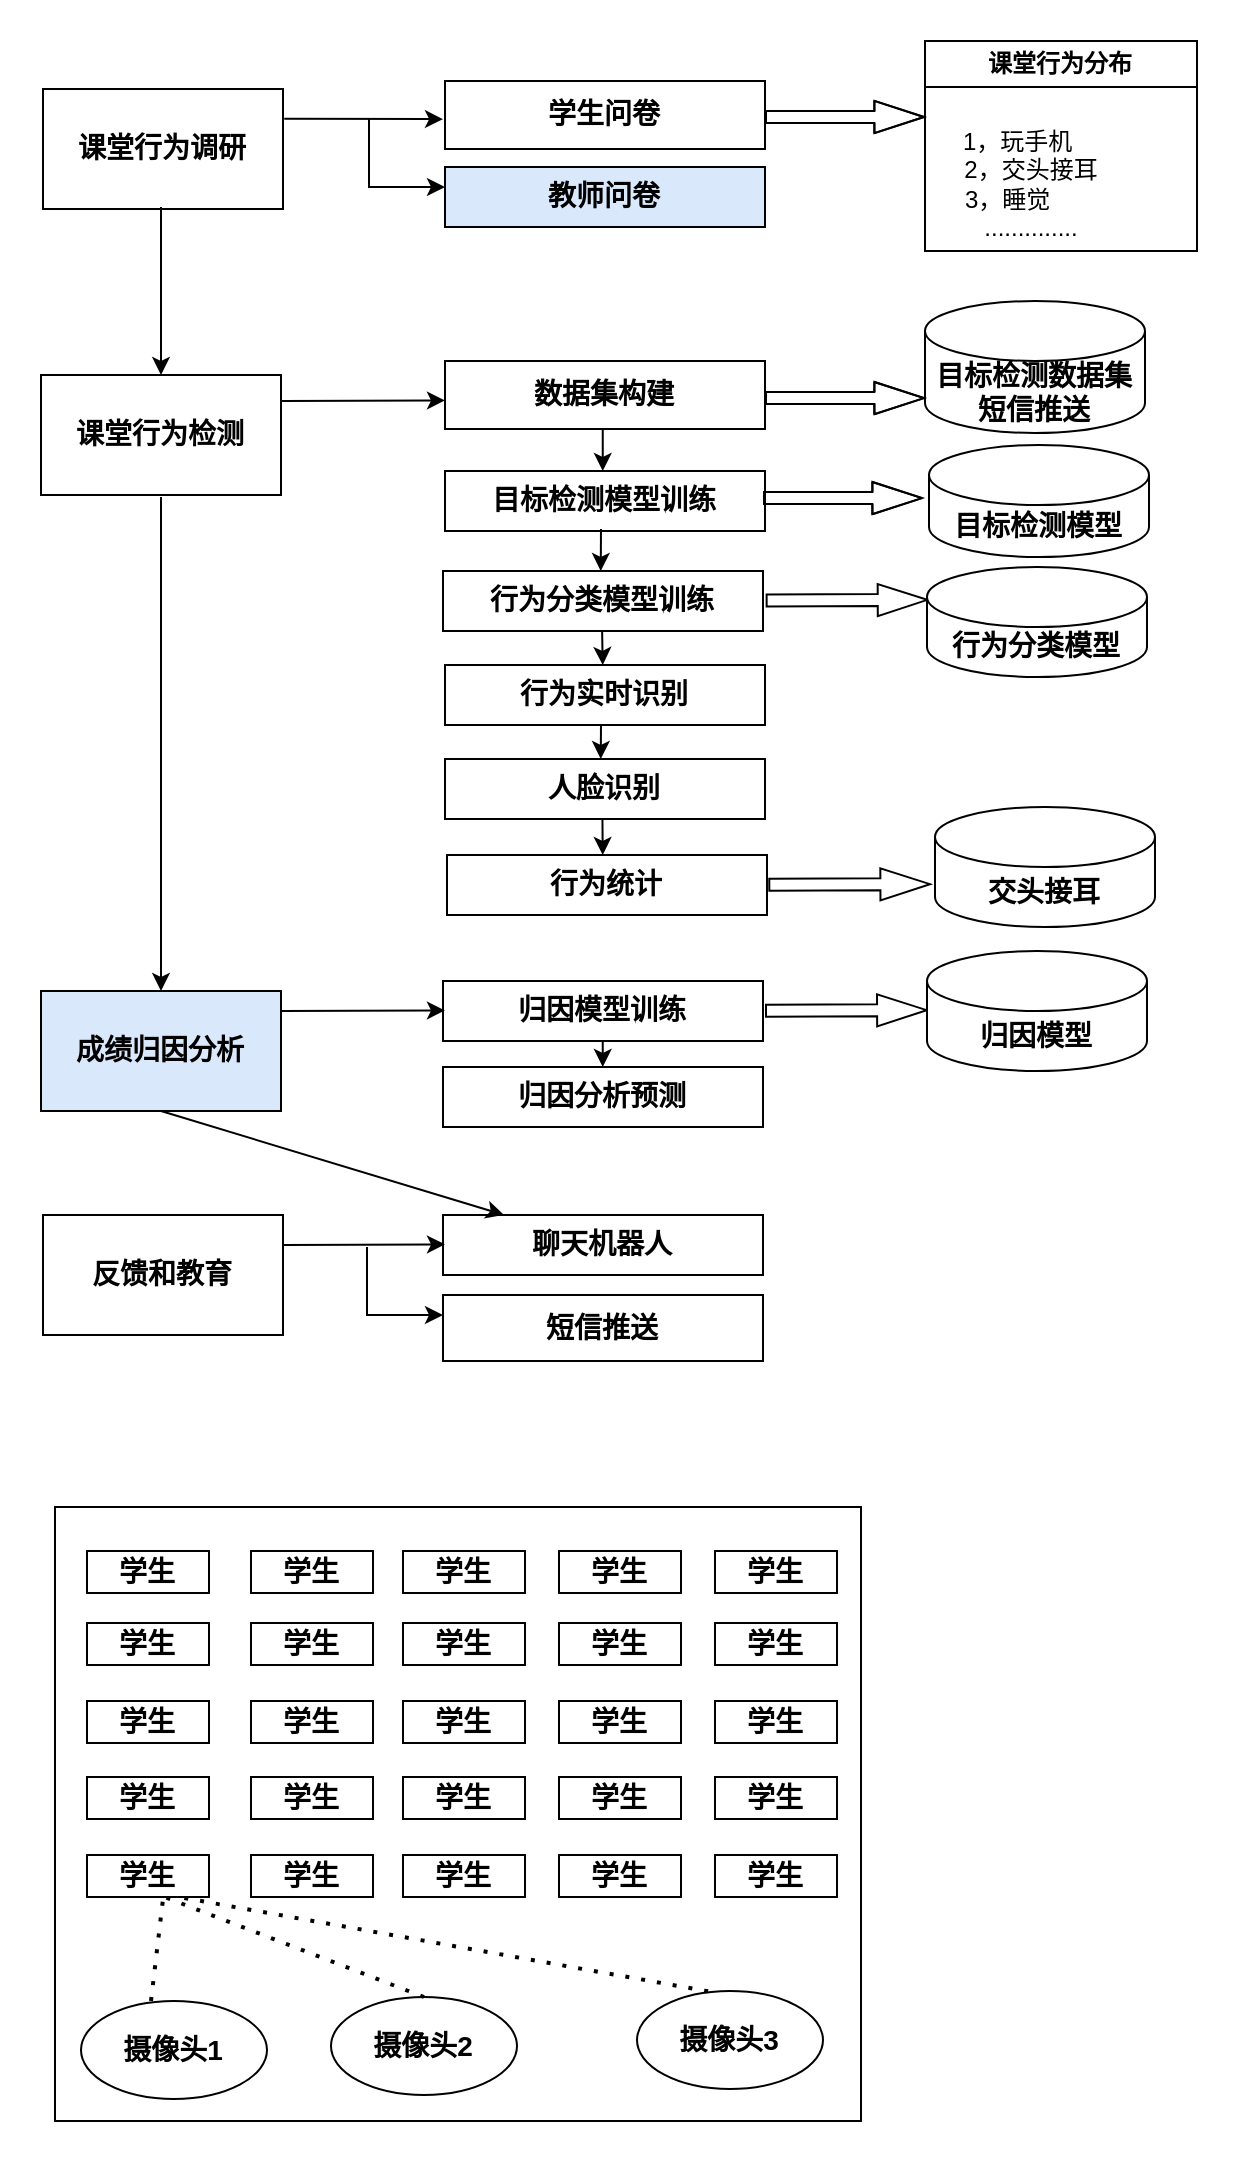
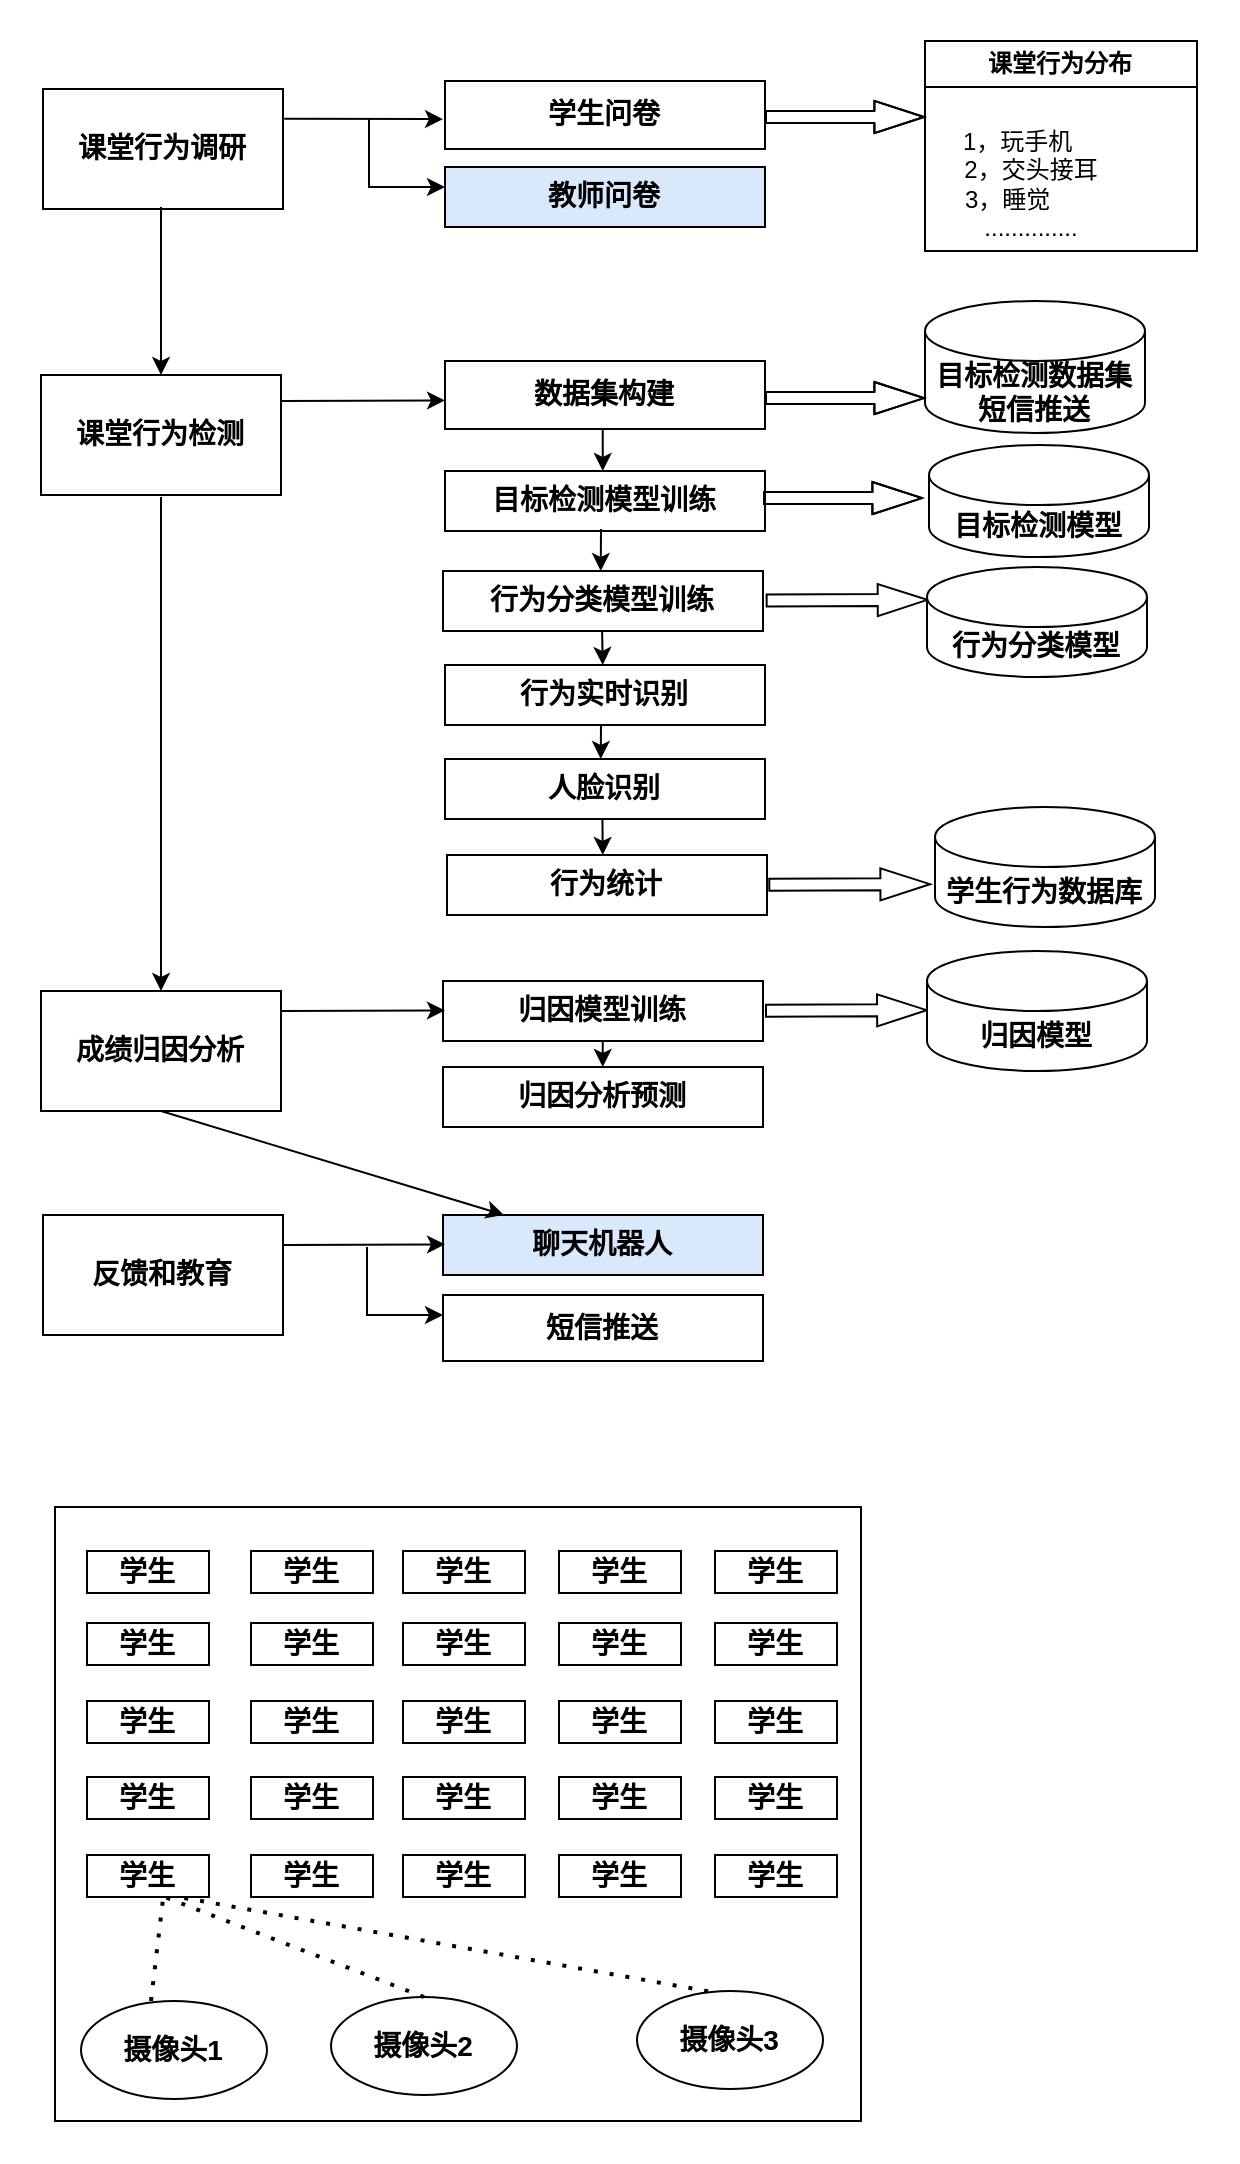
(1045, 893) -> (1045, 893)
(161, 1051) -> (161, 1051)
(603, 1245) -> (603, 1245)
